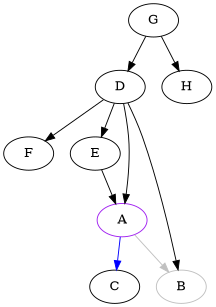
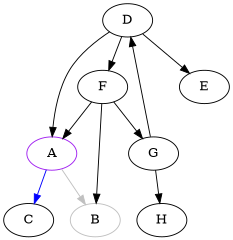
none -> (125, 117)
(156, 181) -> (99, 149)
(107, 183) -> (80, 117)
